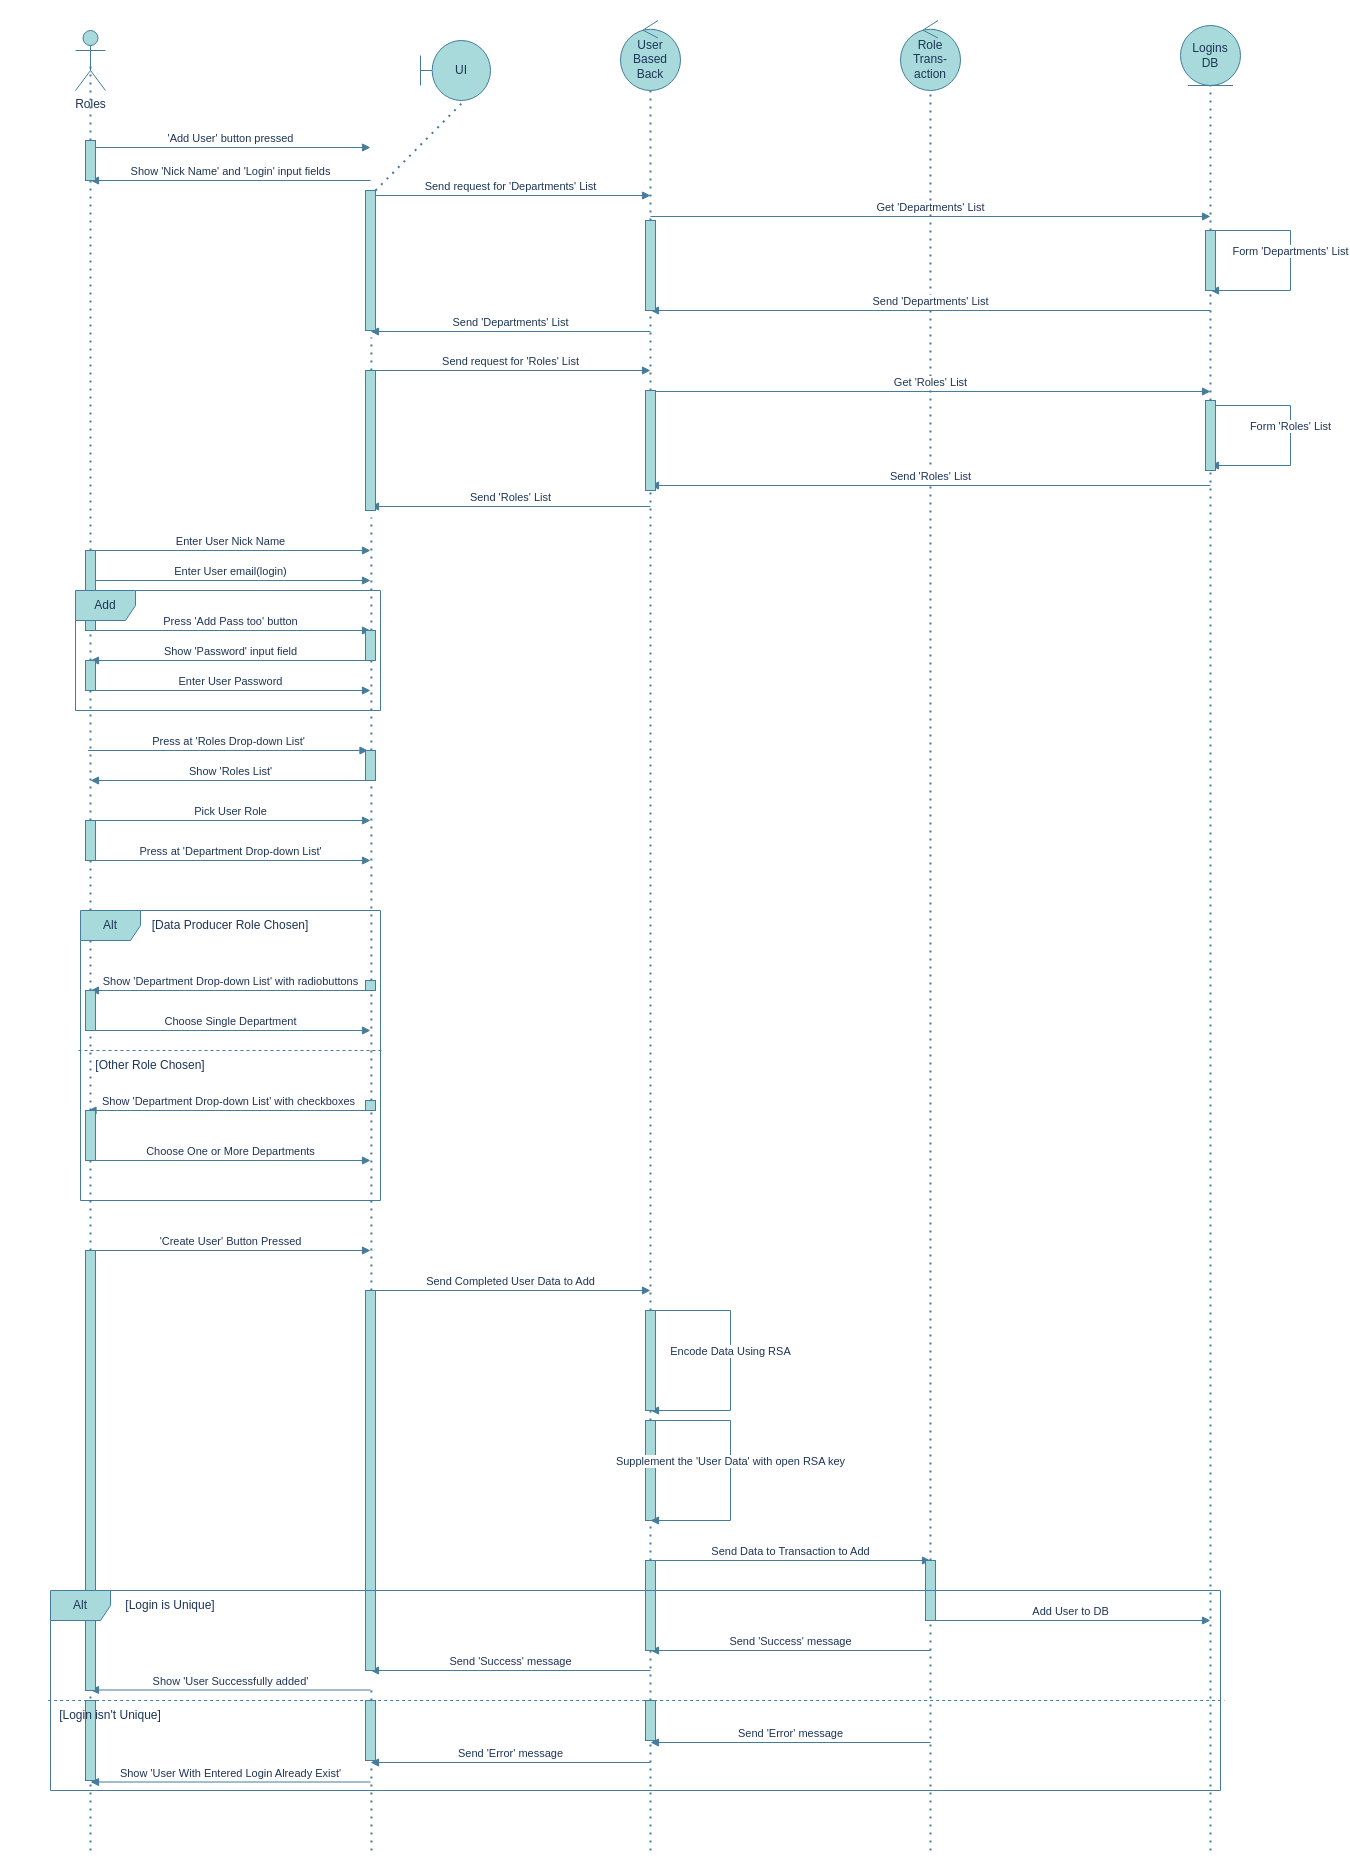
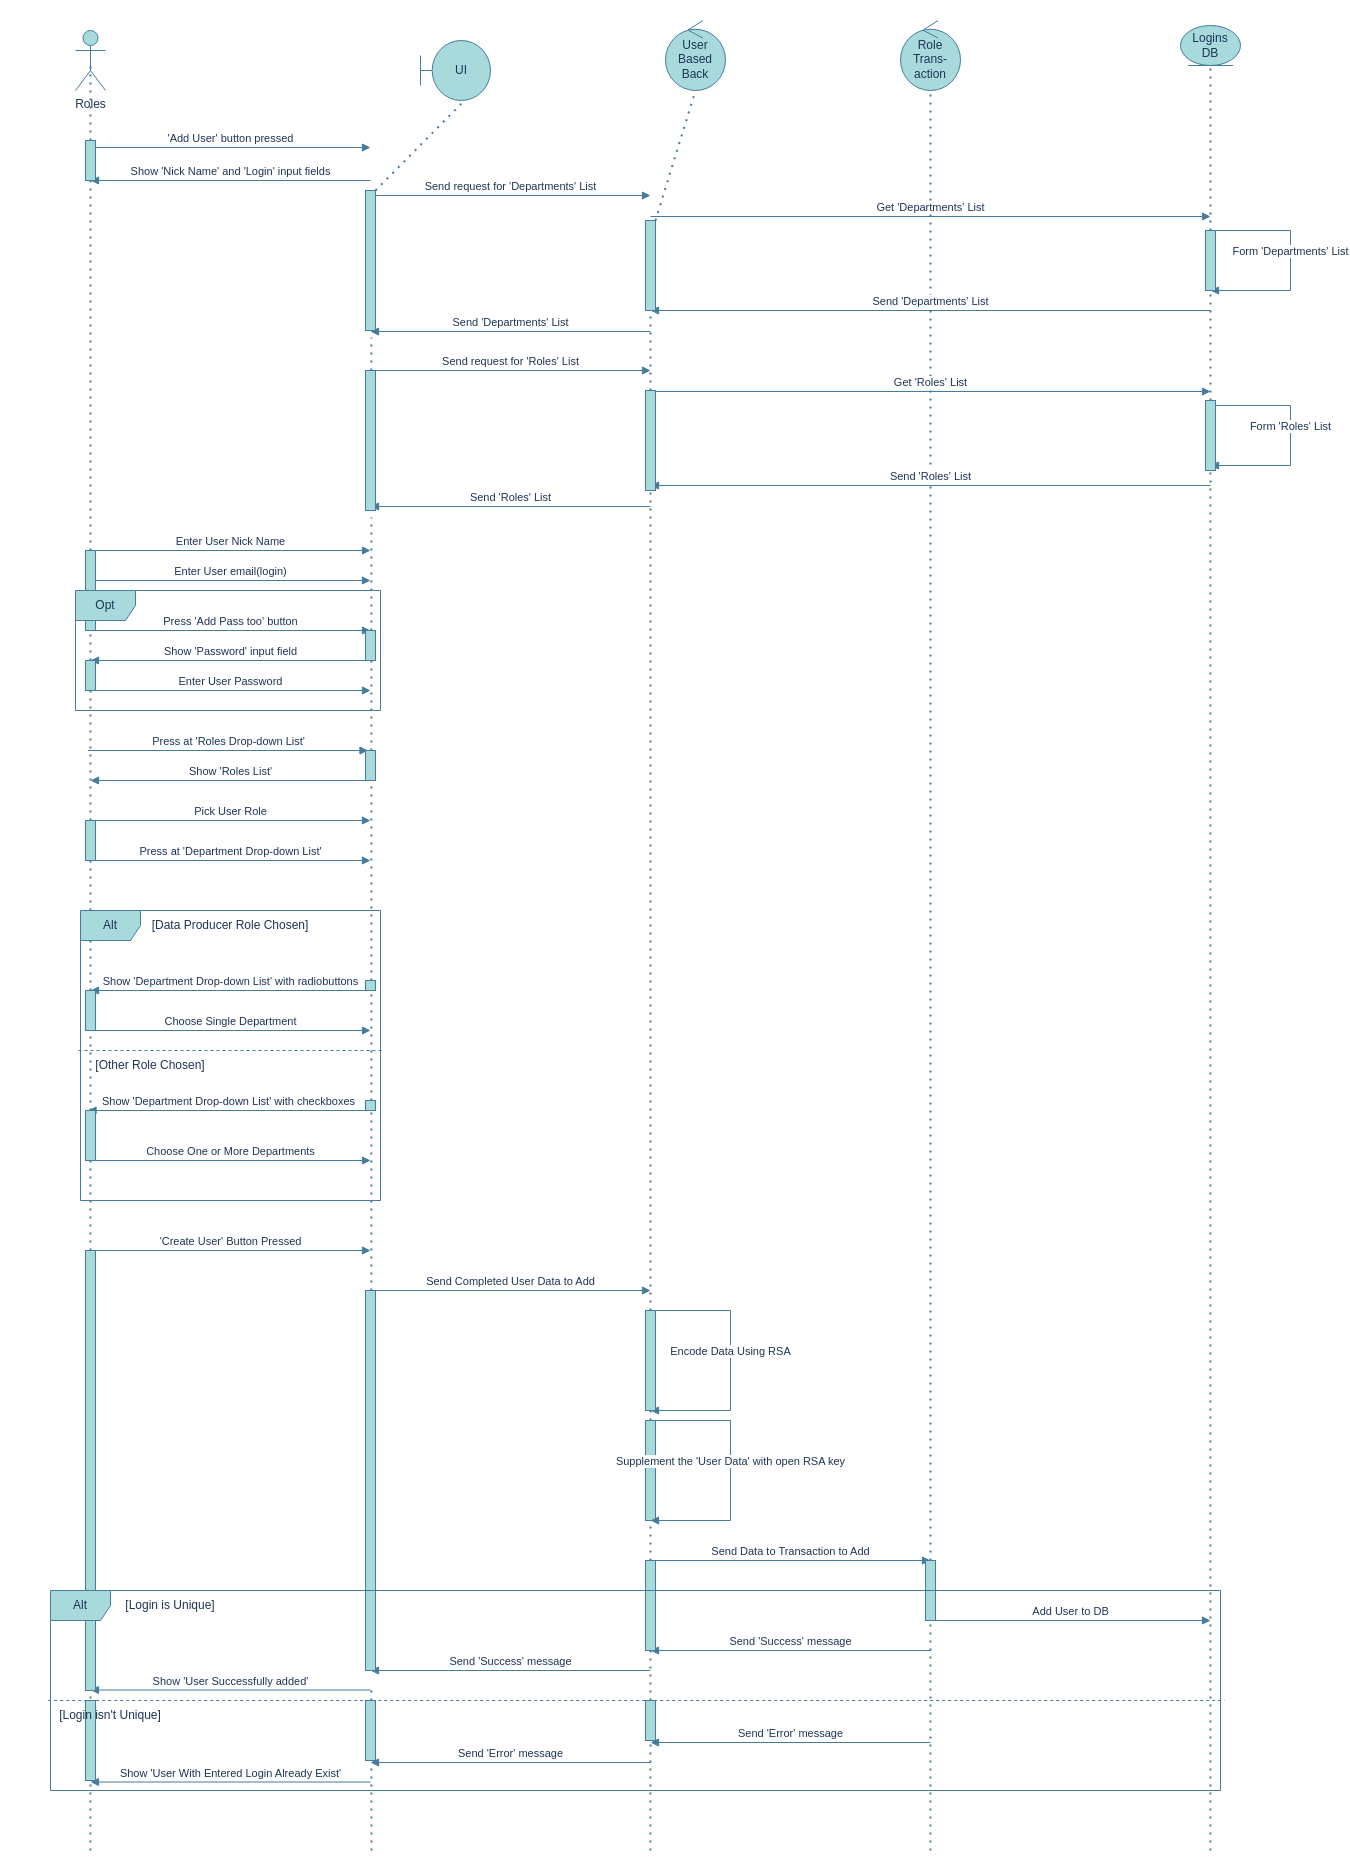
(651, 56) -> (696, 56)
(1211, 56) -> (1211, 46)
(106, 606) -> (106, 606)
